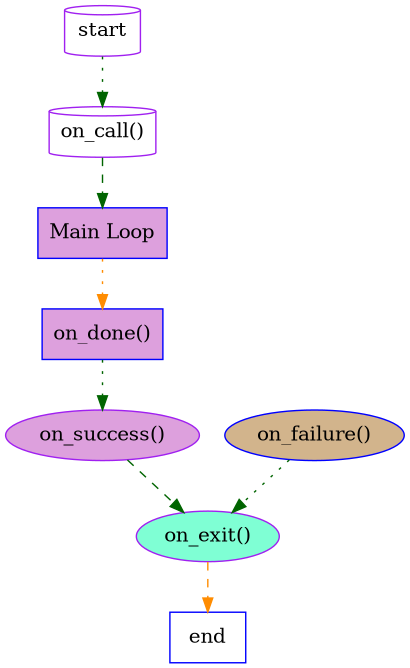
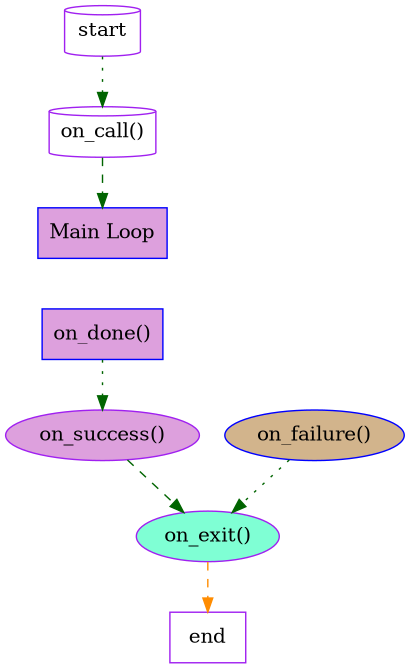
(103, 277) -> none
(208, 637) -> (208, 637)
